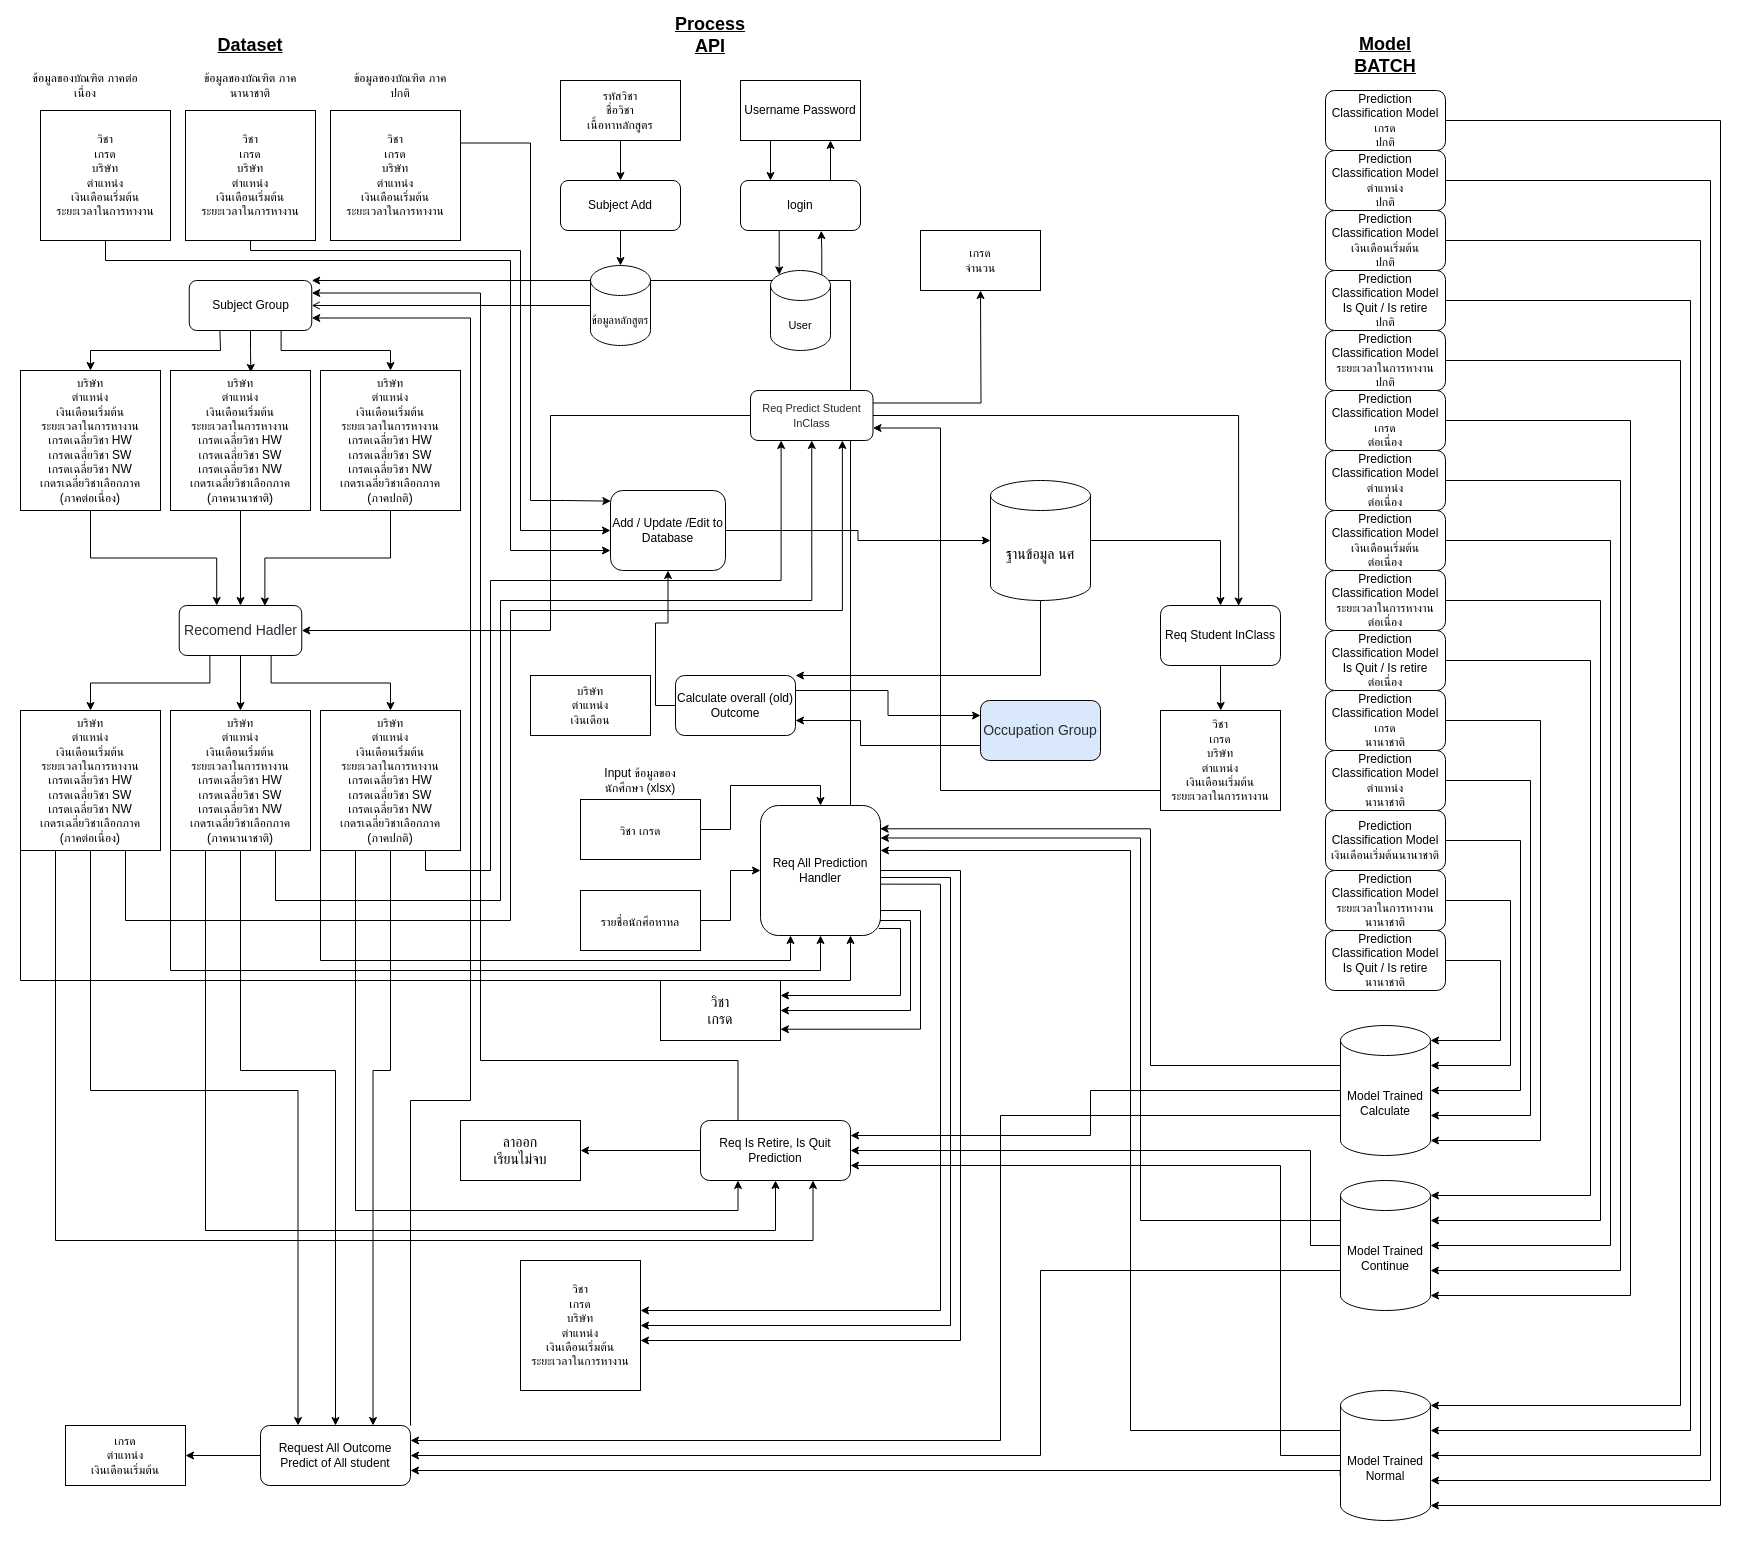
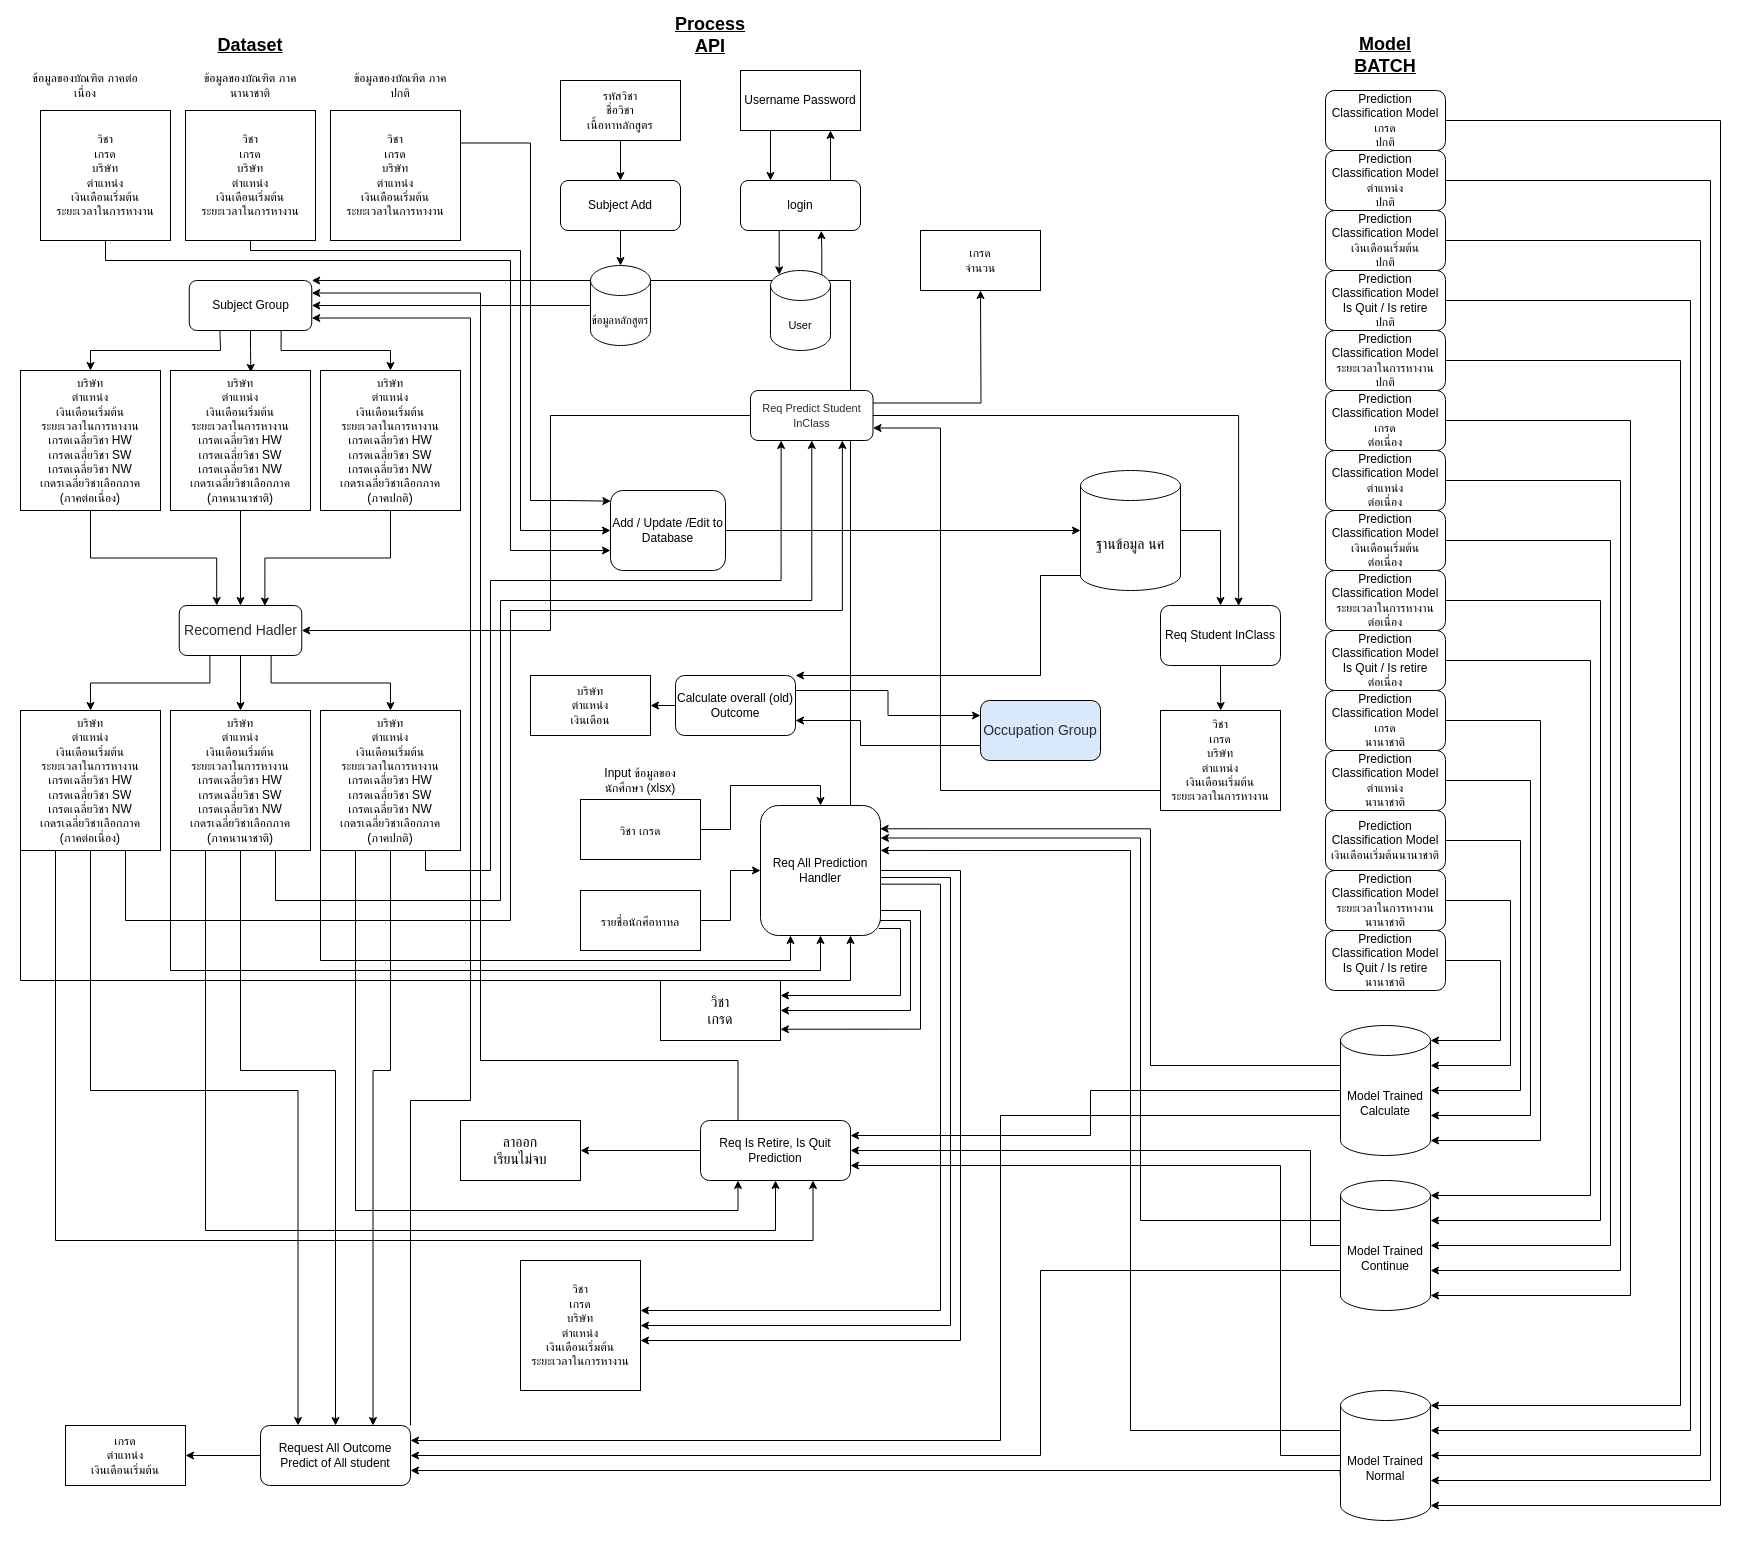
(801, 111) -> (801, 101)
(318, 306) -> (320, 306)
(1041, 541) -> (1131, 531)
(656, 638) -> (659, 706)
